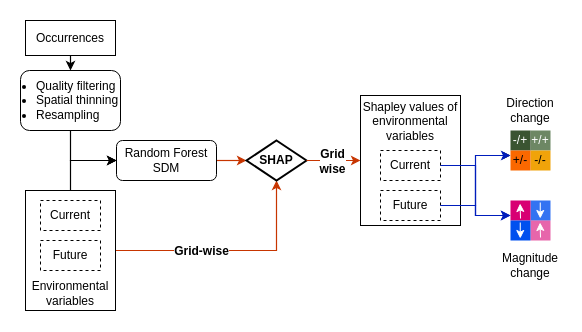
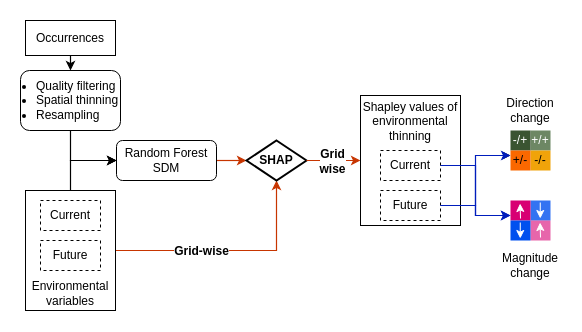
(411, 122) -> (411, 122)
